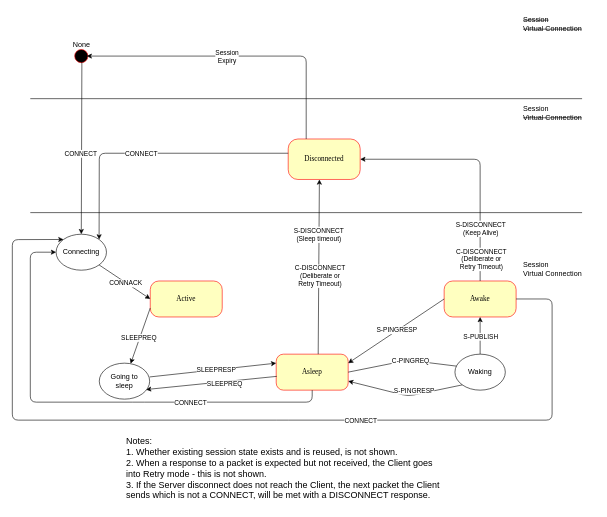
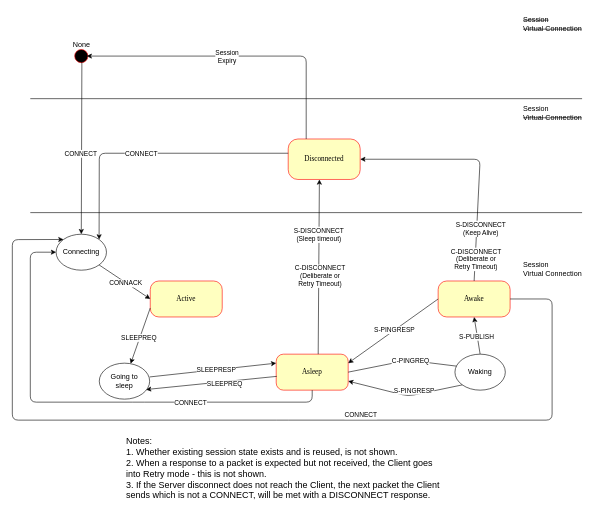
(480, 299) -> (474, 299)
